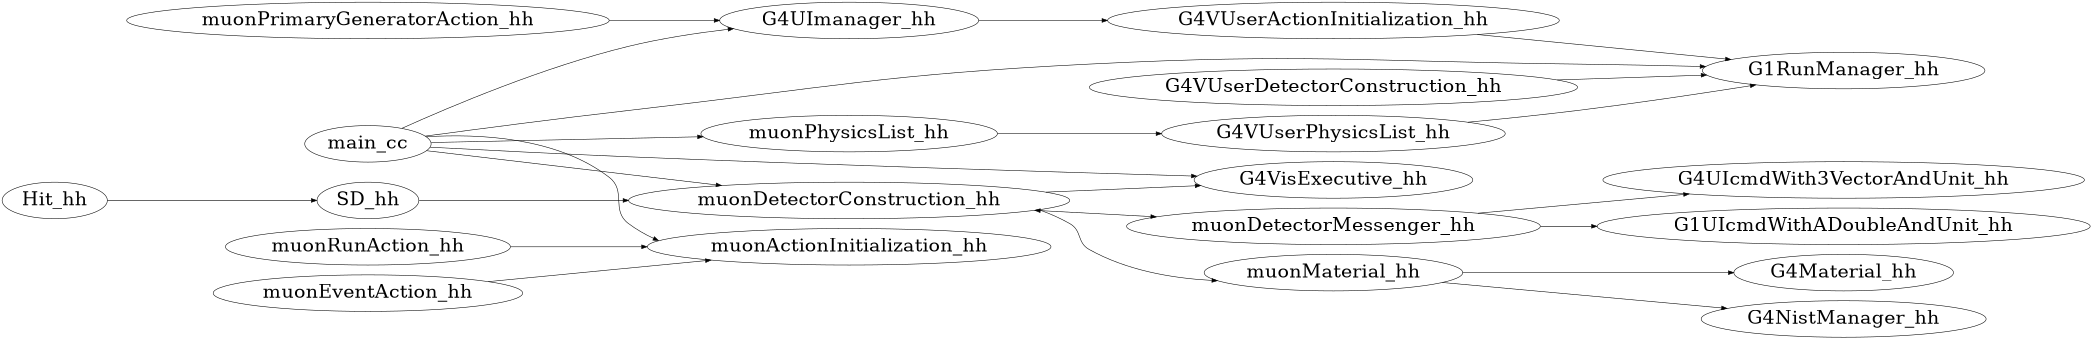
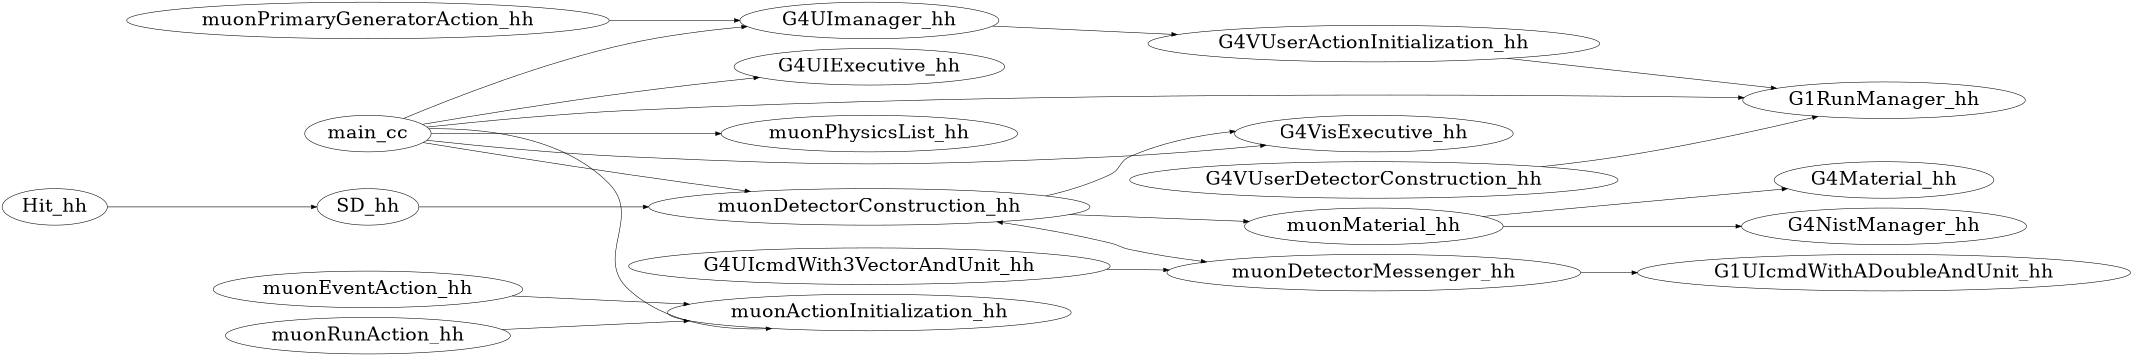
none -> (869, 67)
(1333, 134) -> none
(1581, 204) -> (1135, 270)
